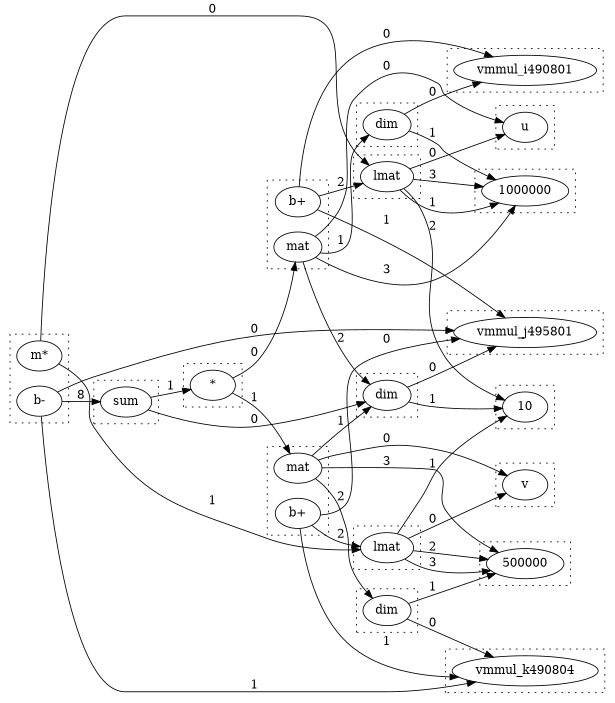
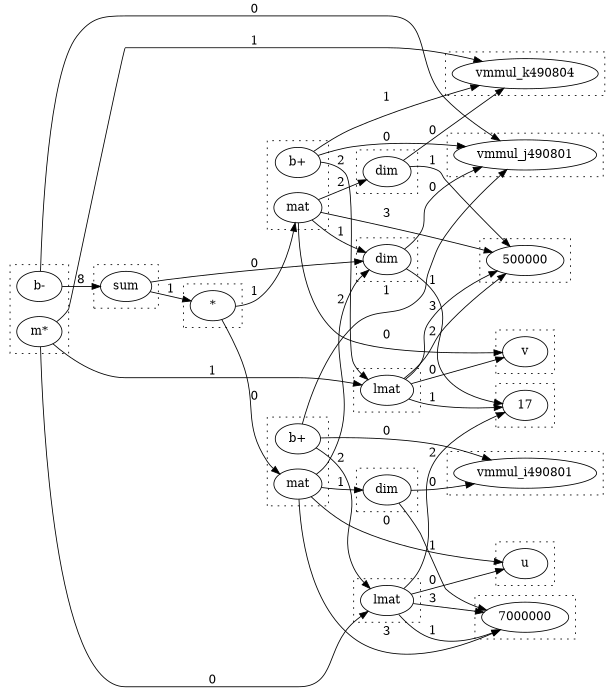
(525, 191) -> (525, 617)
(525, 332) -> (525, 155)
(525, 407) -> (525, 405)
(147, 692) -> (158, 48)
